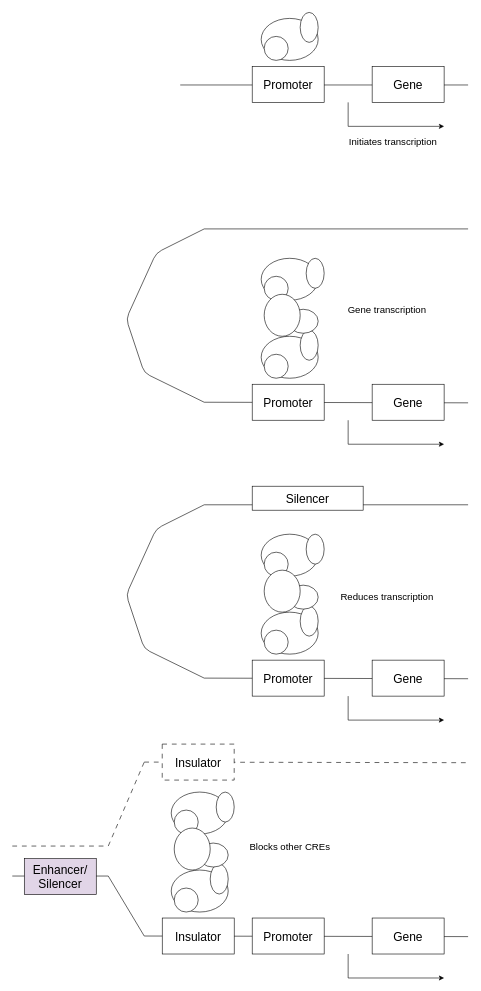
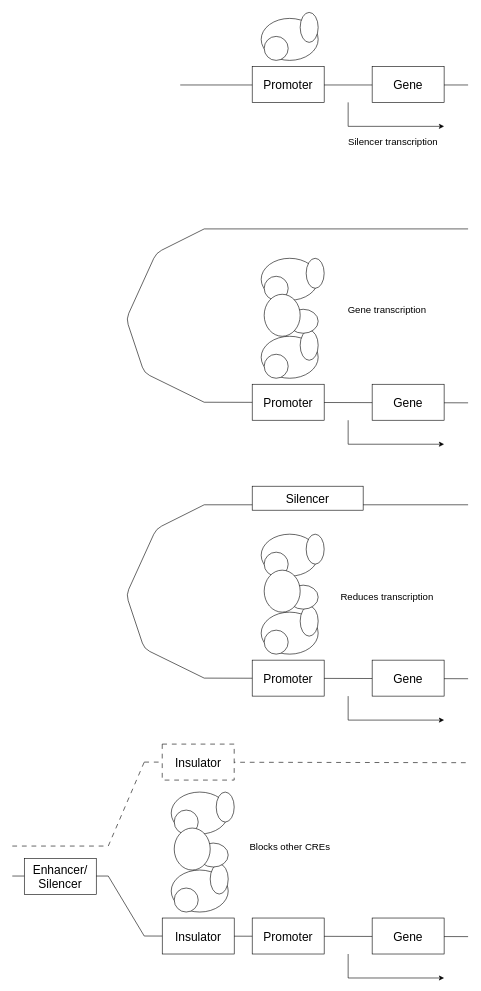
(393, 141) -> (393, 141)
(60, 877) -> (60, 877)
